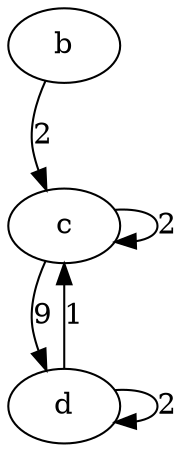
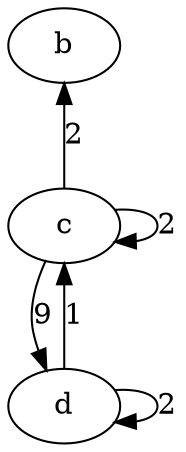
(32, 125) -> (64, 146)
